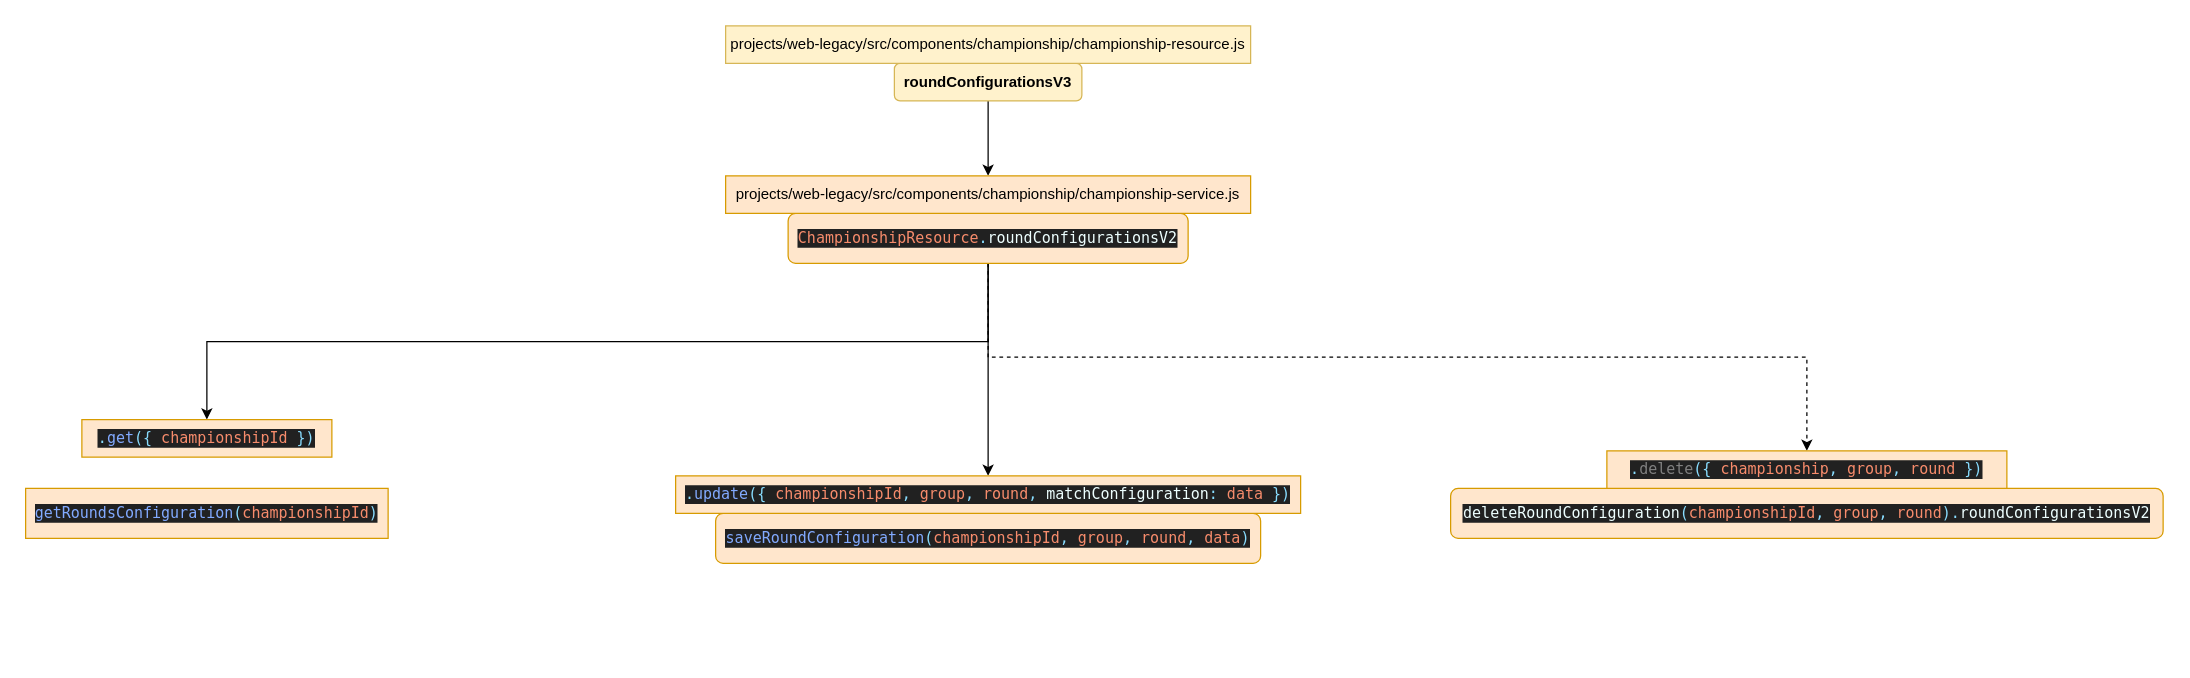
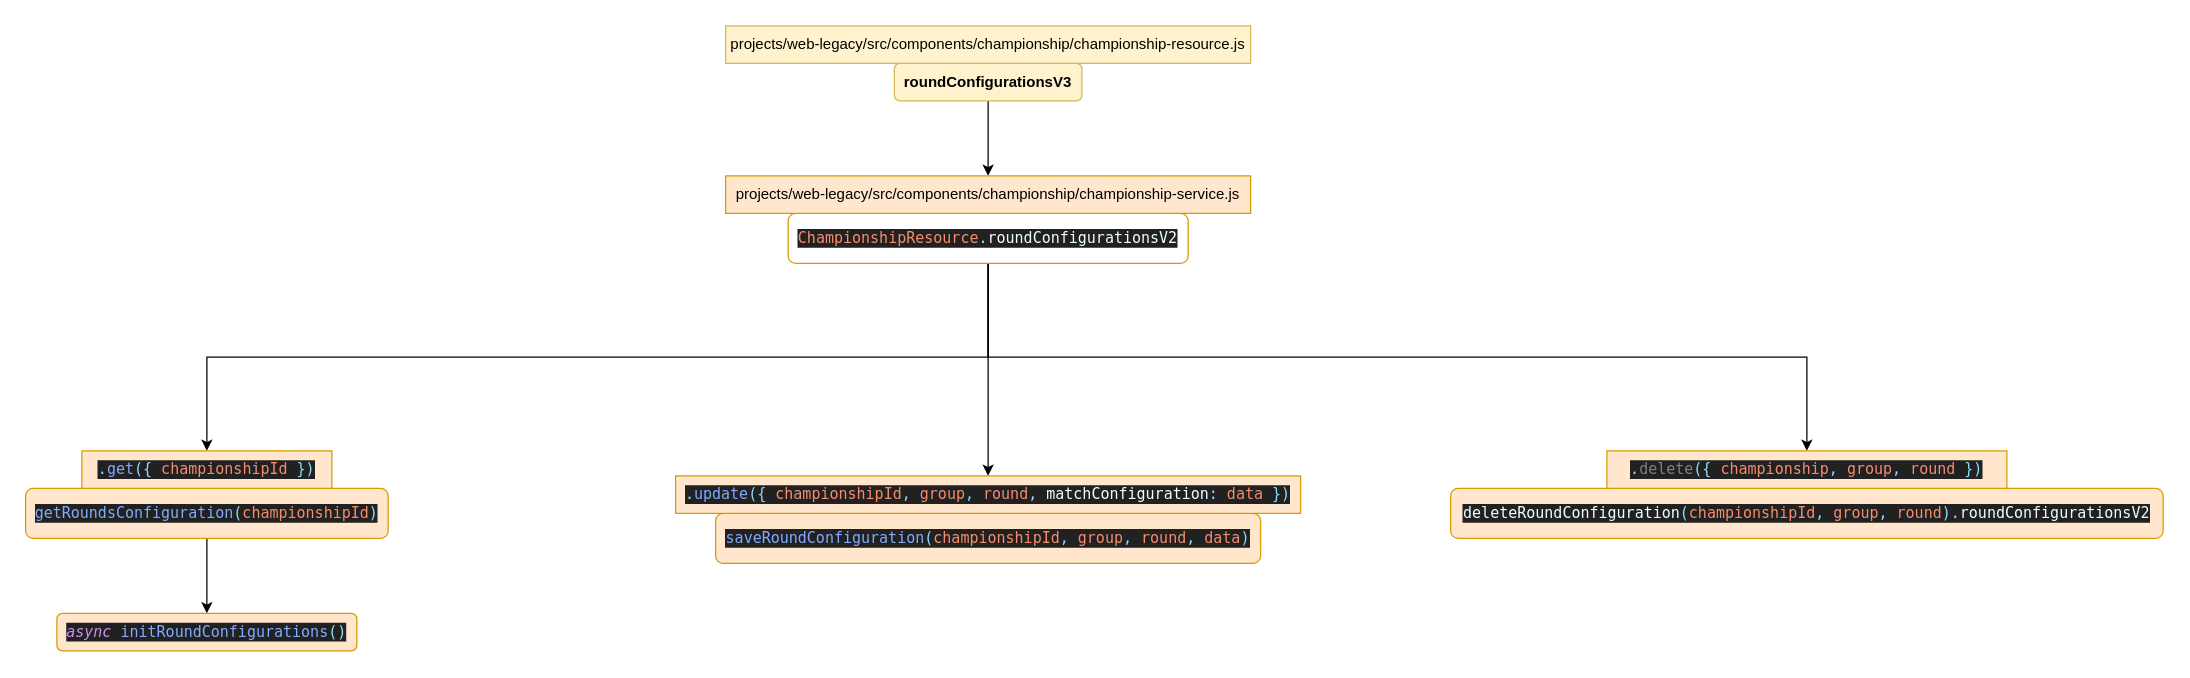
(988, 238) -> (988, 238)
(1442, 357) -> (1442, 357)
(207, 438) -> (207, 469)
(207, 513) -> (207, 513)
none -> (207, 571)
none -> (207, 632)
